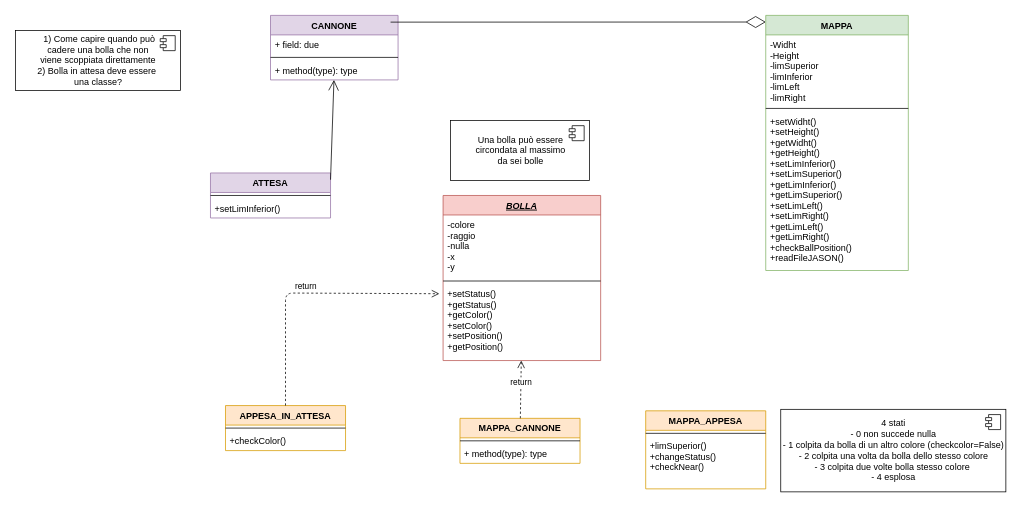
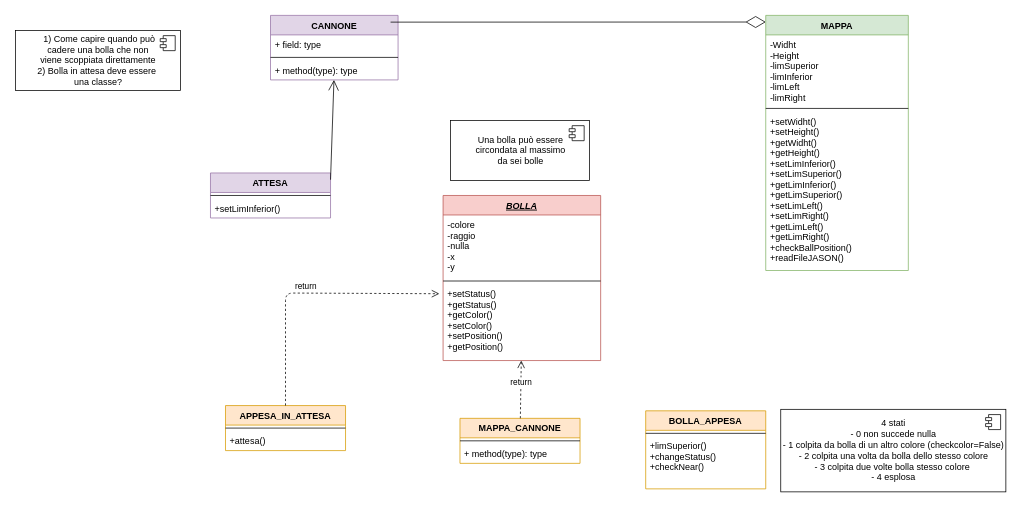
(299, 45) -> (301, 45)
(705, 421) -> (705, 421)
(261, 441) -> (252, 441)
